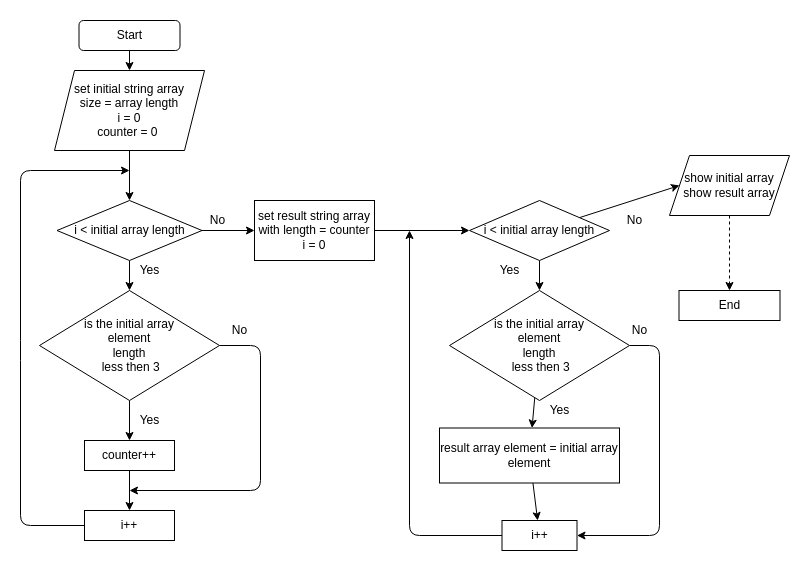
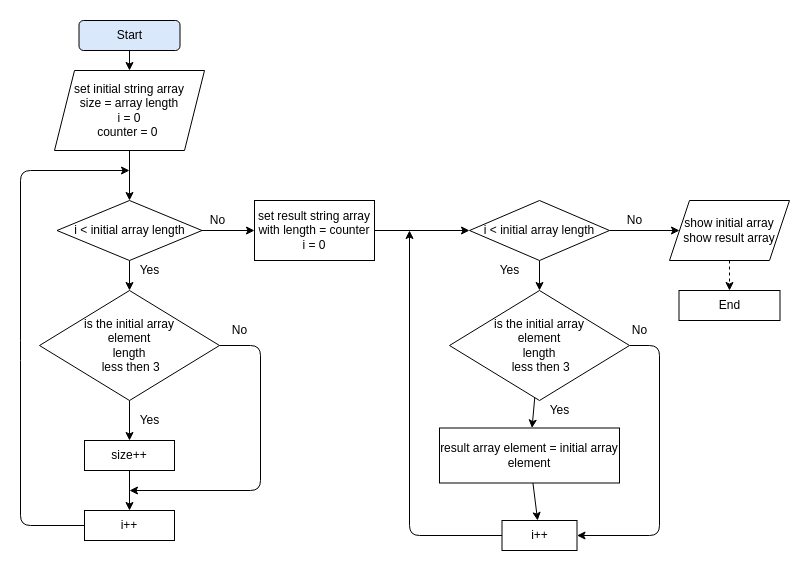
(130, 36) -> (130, 36)
(730, 186) -> (730, 231)
(130, 456) -> (130, 456)
